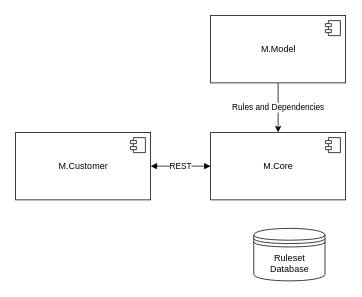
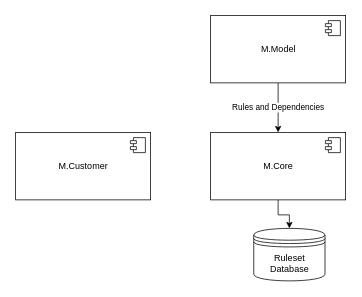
(178, 166) -> none
none -> (287, 215)
